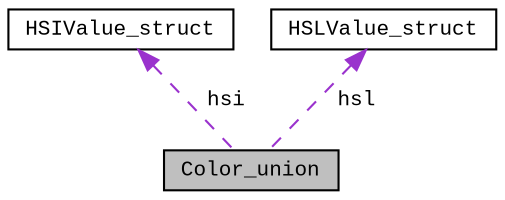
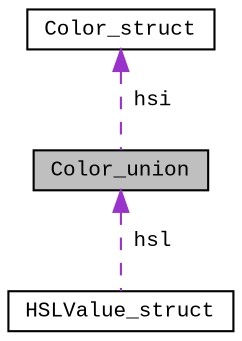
(121, 29) -> (121, 29)
(310, 108) -> (121, 252)
